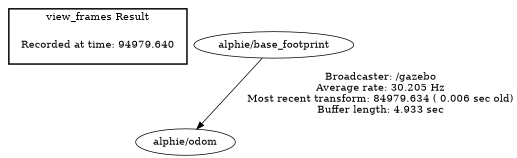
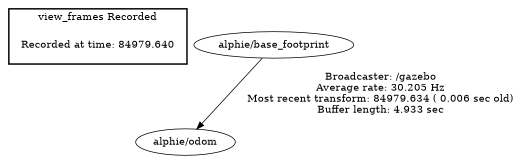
(98, 17) -> (98, 17)
(98, 45) -> (98, 45)
